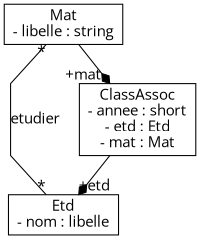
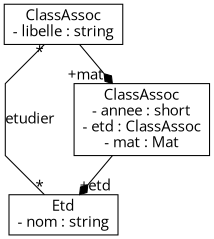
(64, 24) -> (64, 24)
(138, 120) -> (142, 120)
(64, 215) -> (64, 215)
